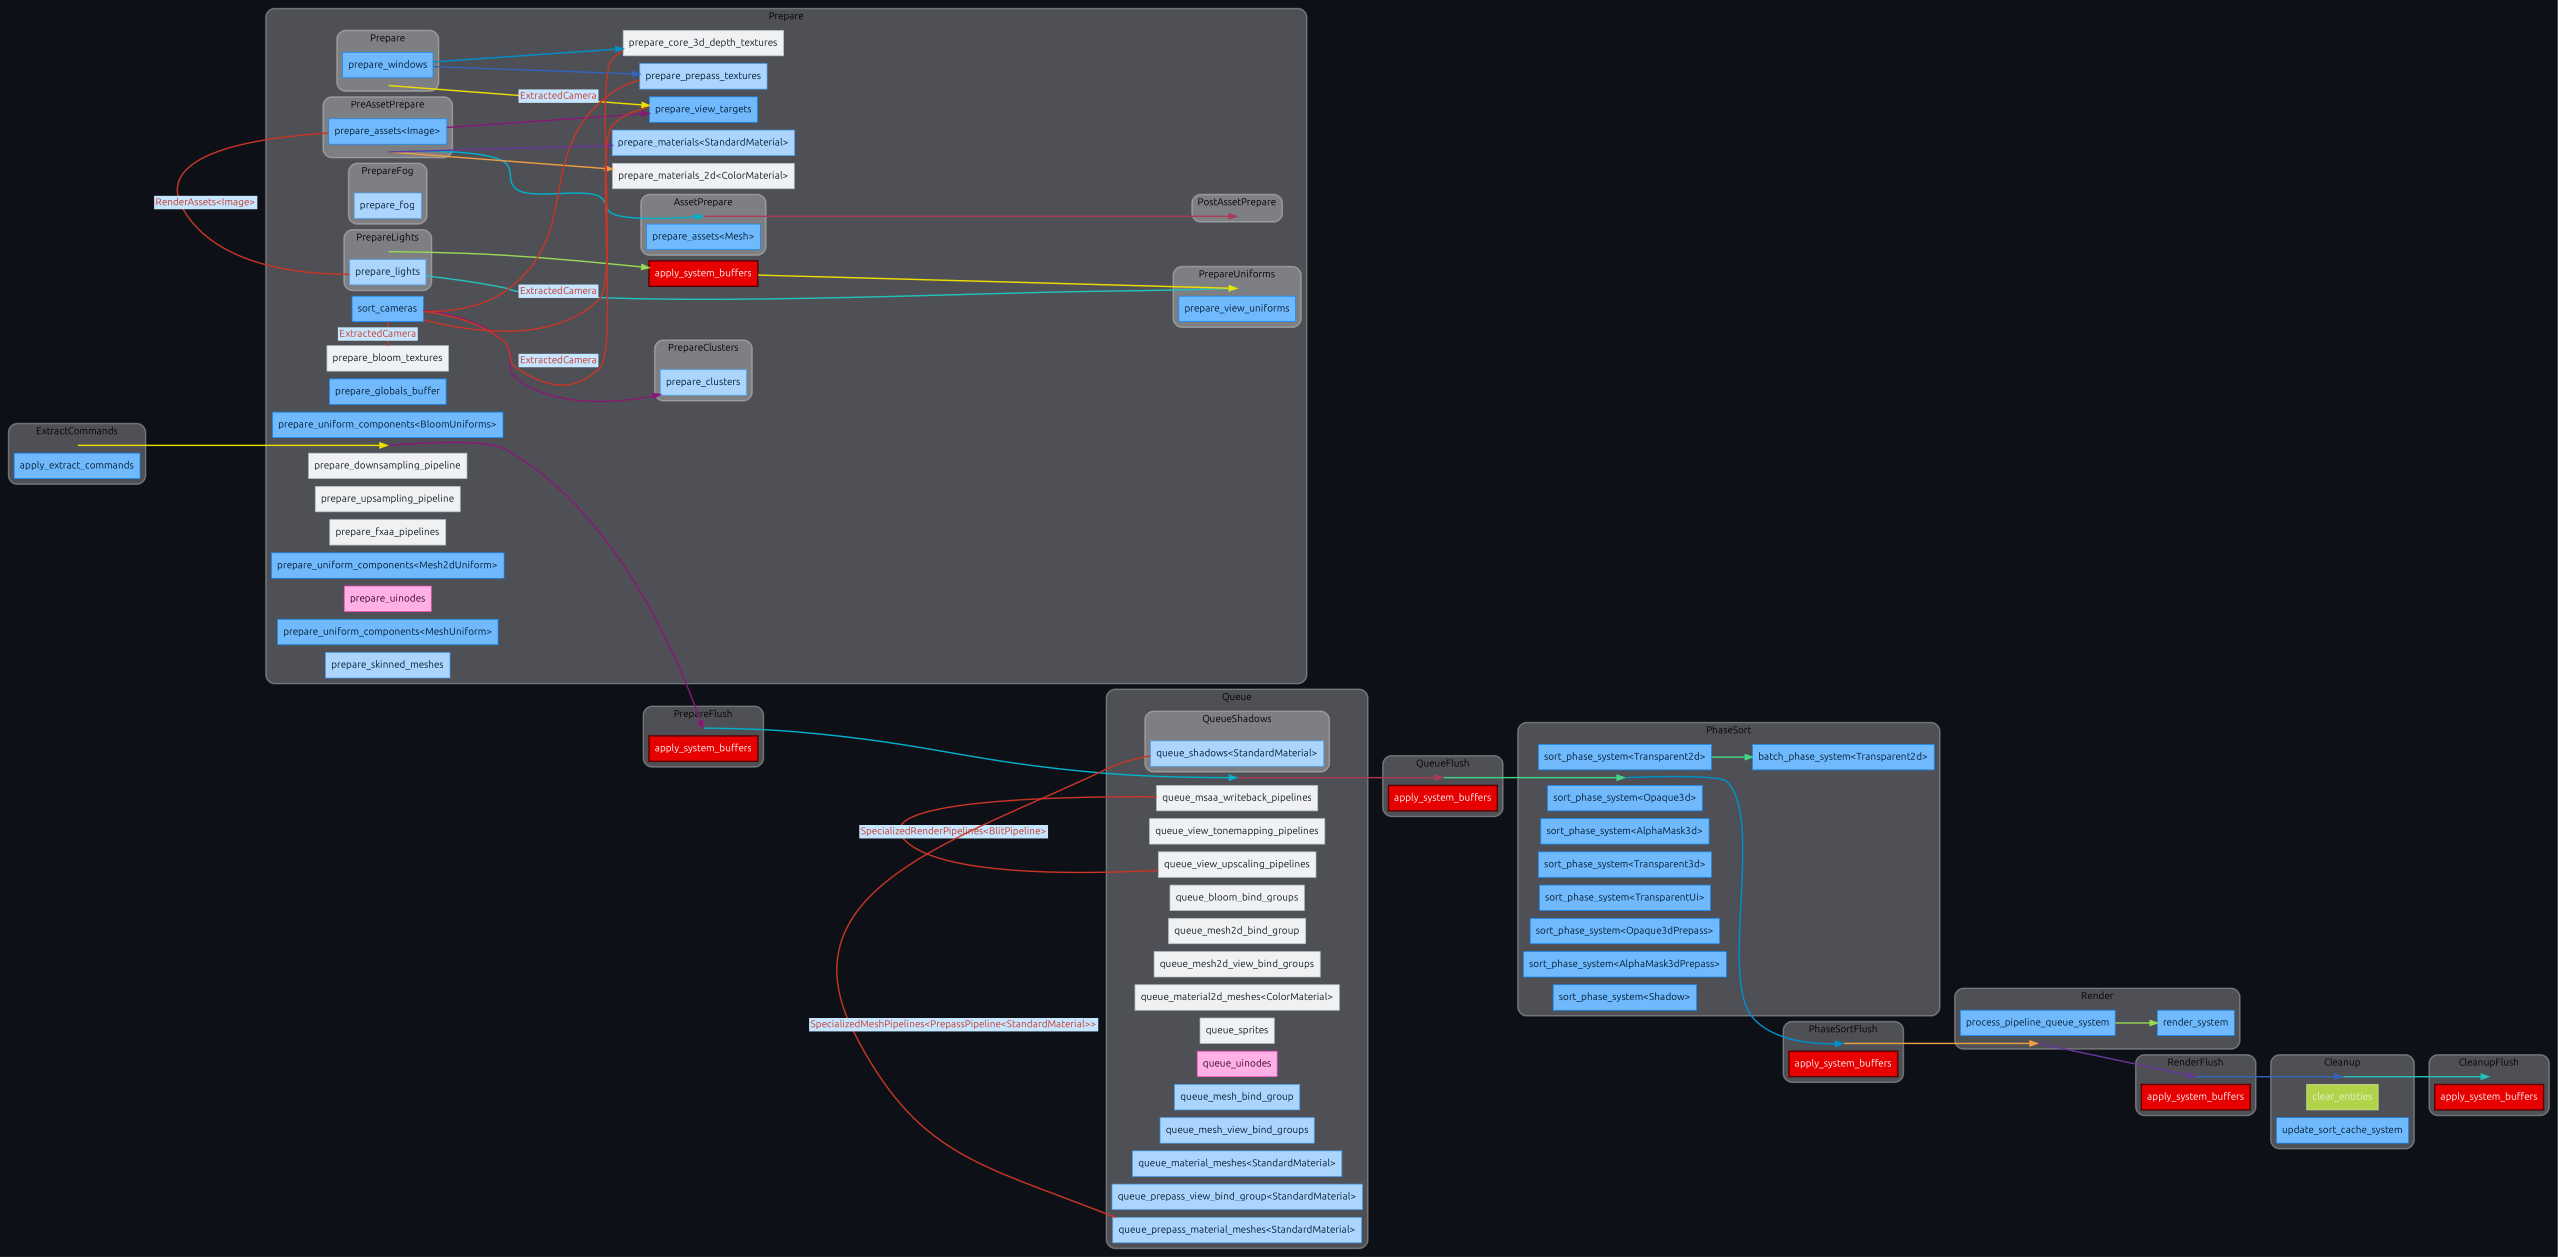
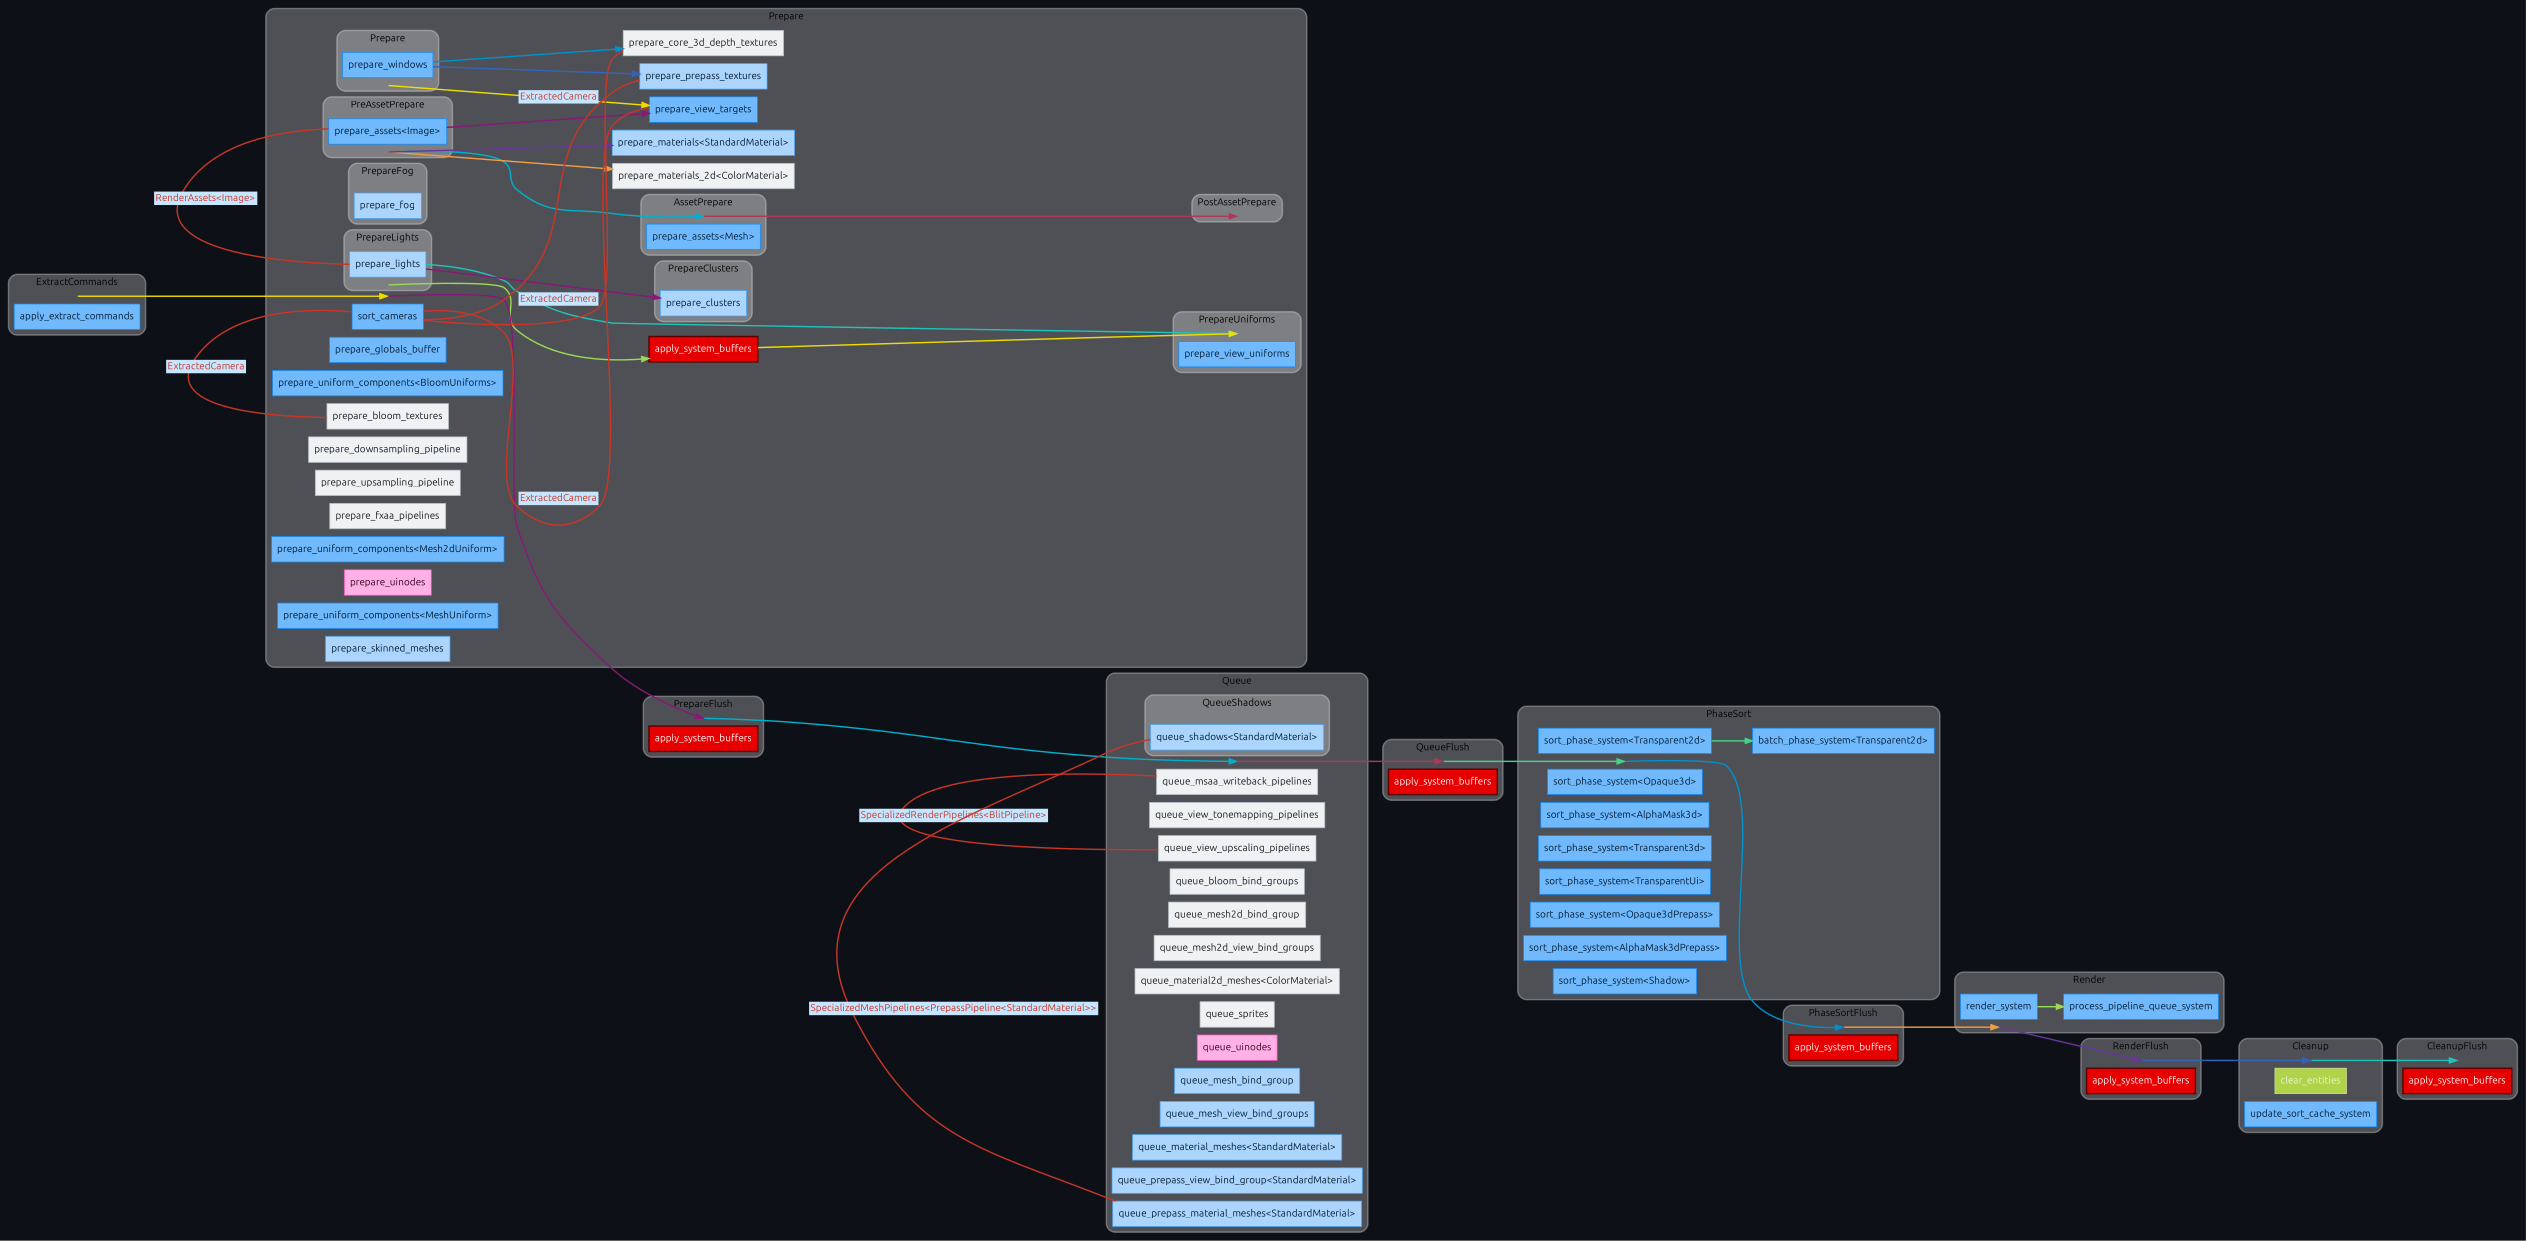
(522, 382) -> (540, 283)
(2133, 1023) -> (2047, 1007)
